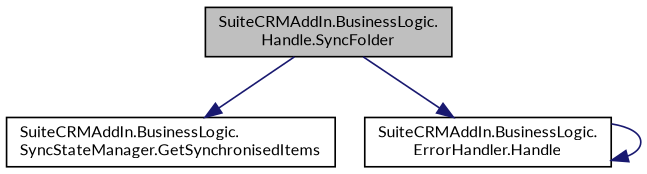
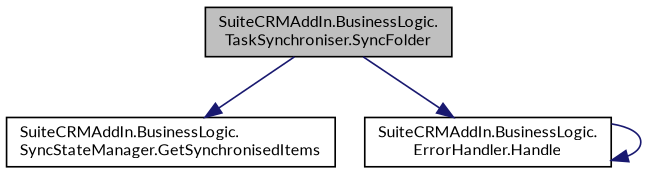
(329, 32) -> (329, 32)
